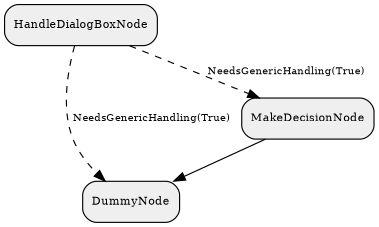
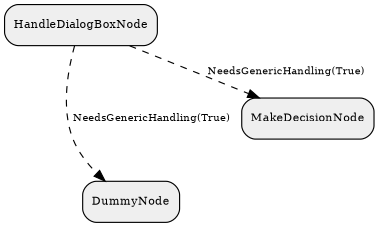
(225, 158) -> none
